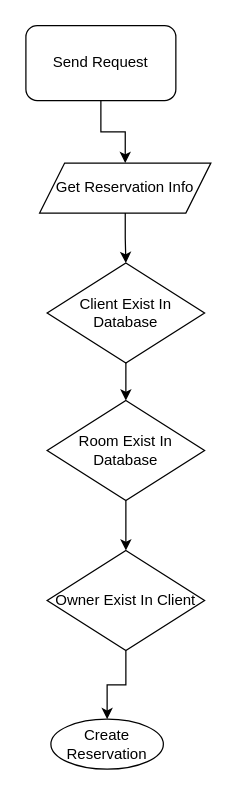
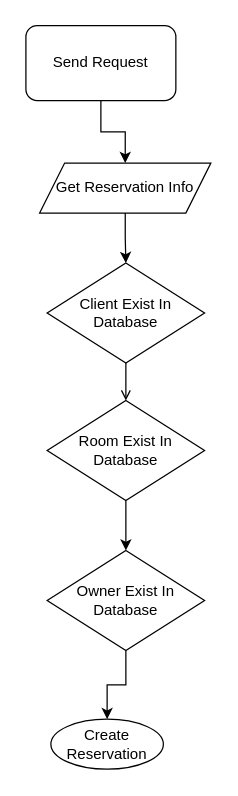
(126, 391) -> (126, 392)
(126, 601) -> (126, 601)
